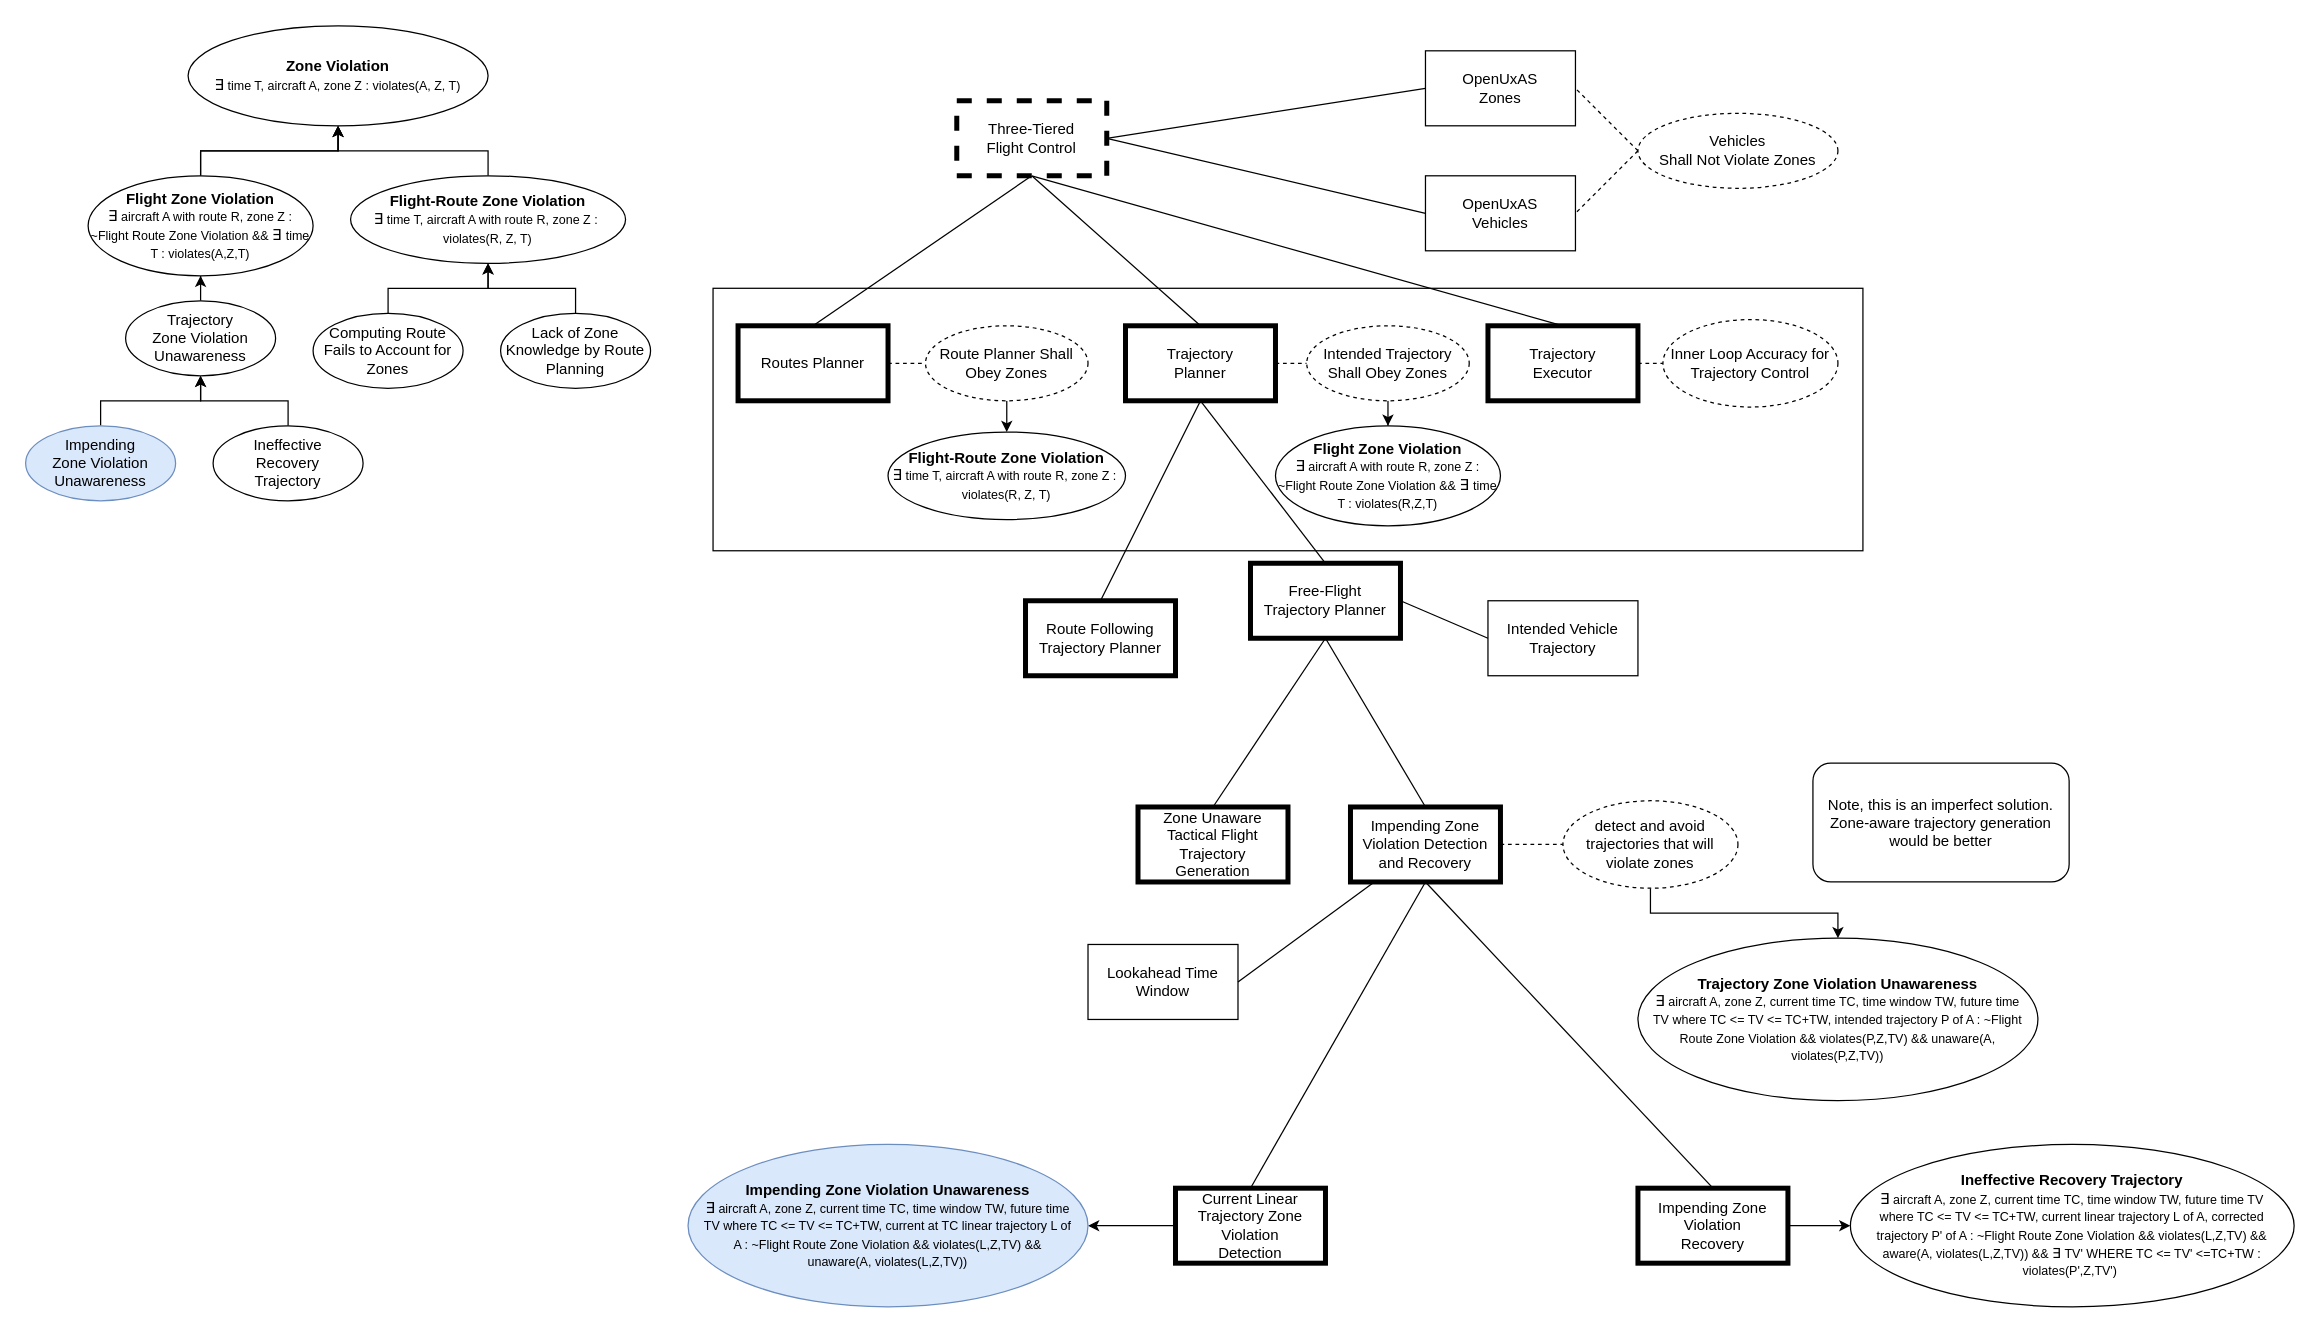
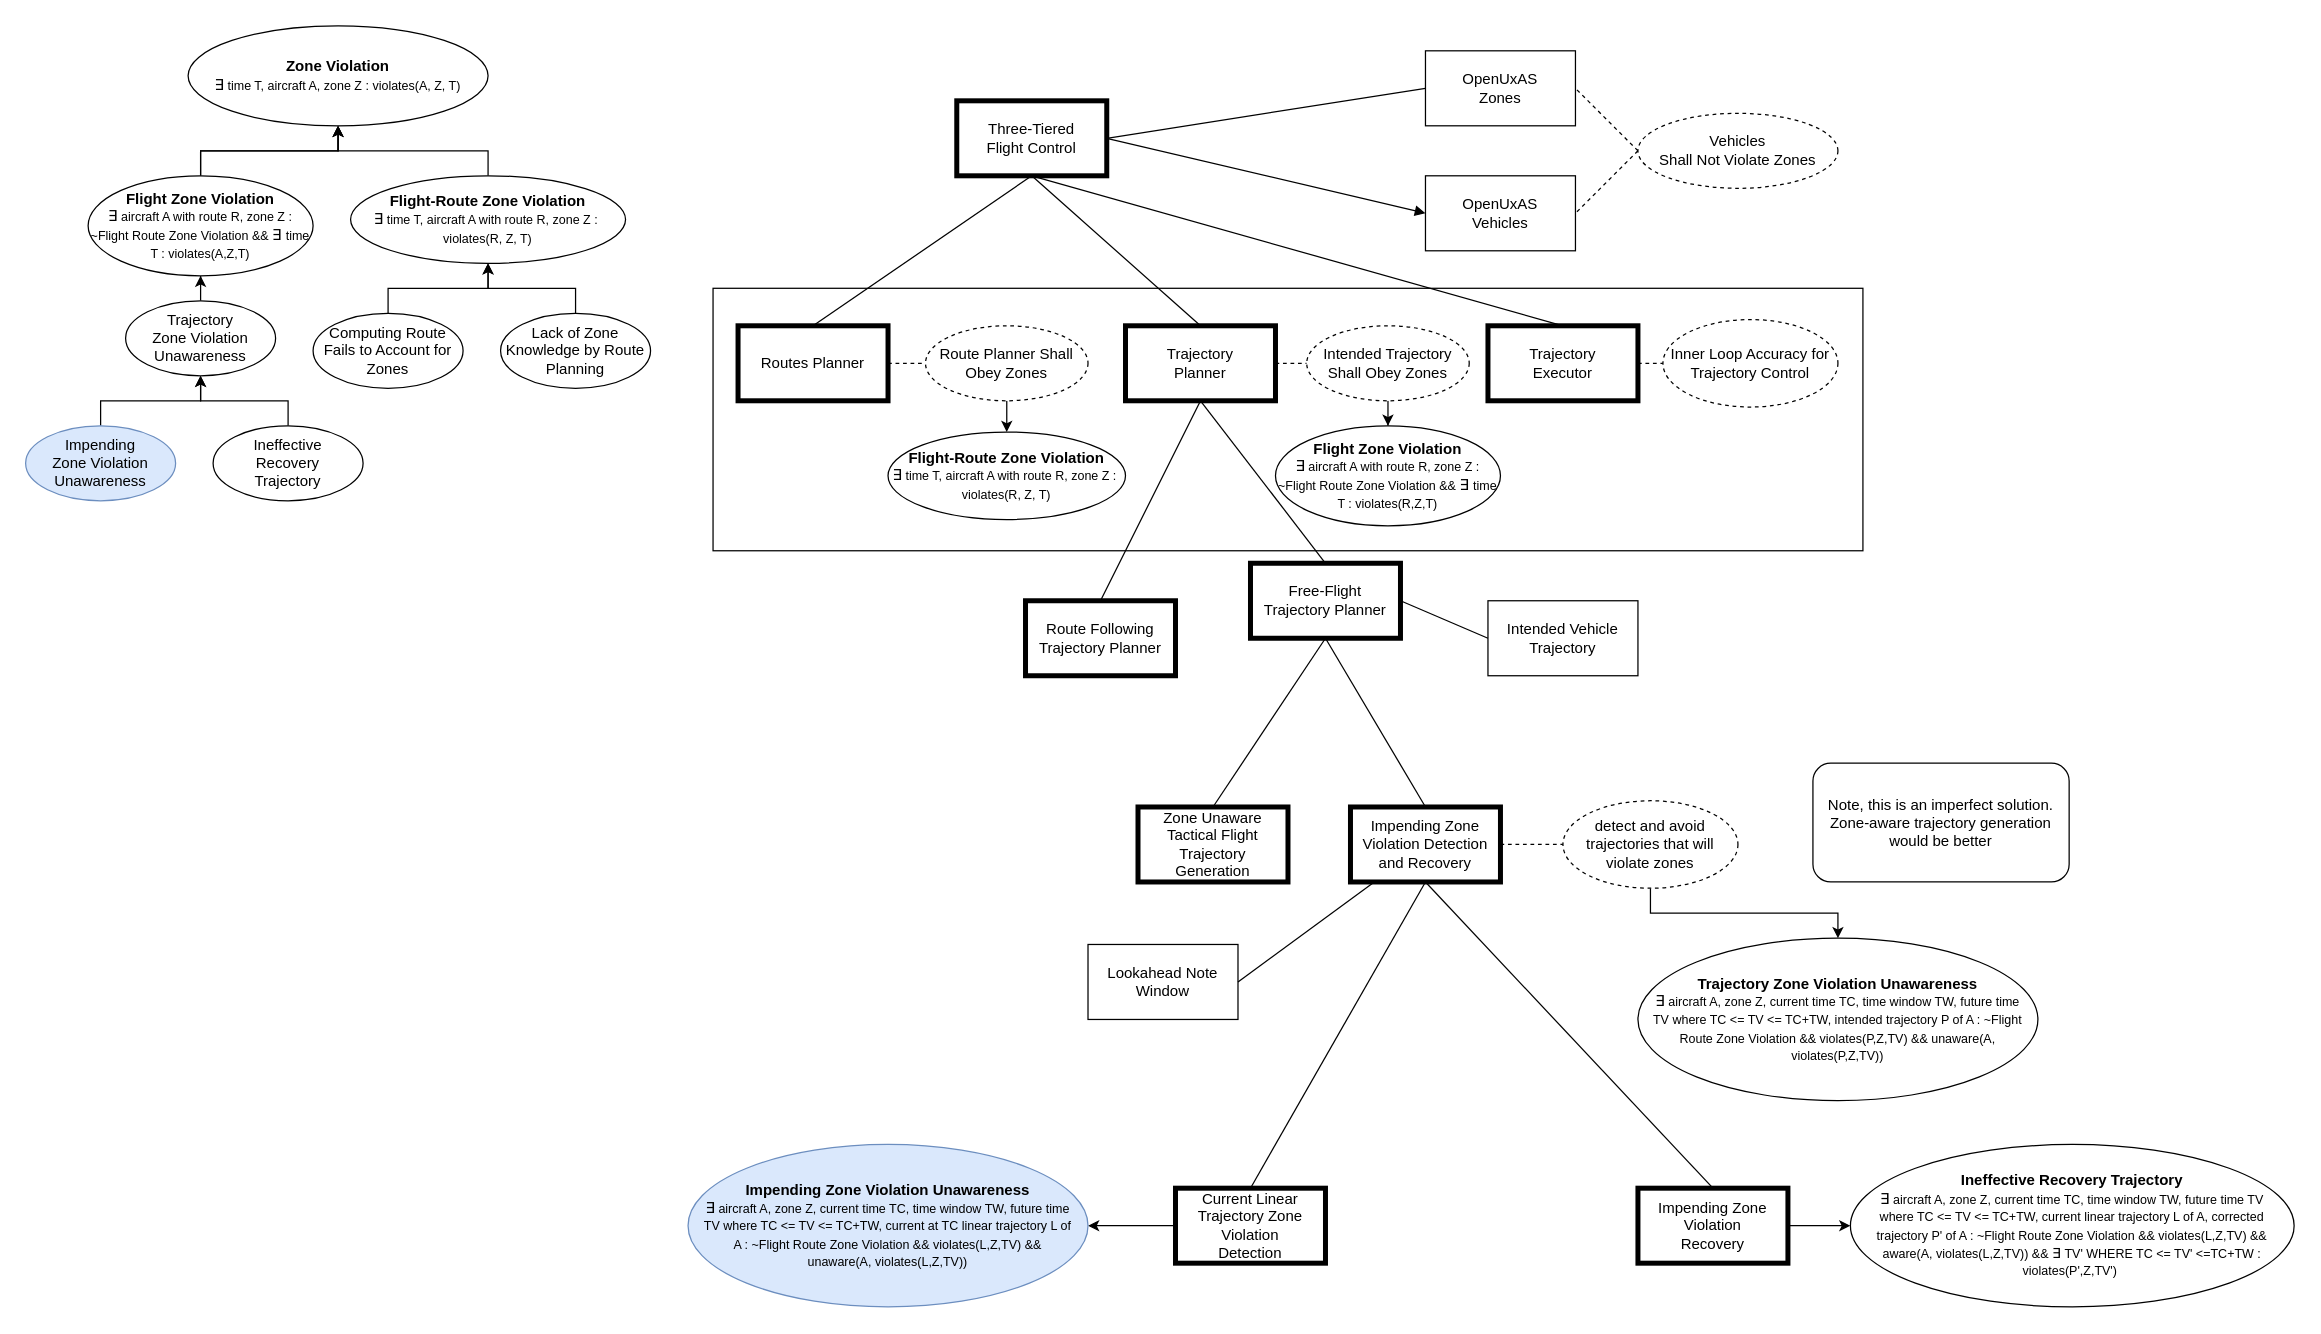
(1032, 138) -> (1032, 138)
(1418, 211) -> (1414, 210)
(1163, 982) -> (1163, 982)
